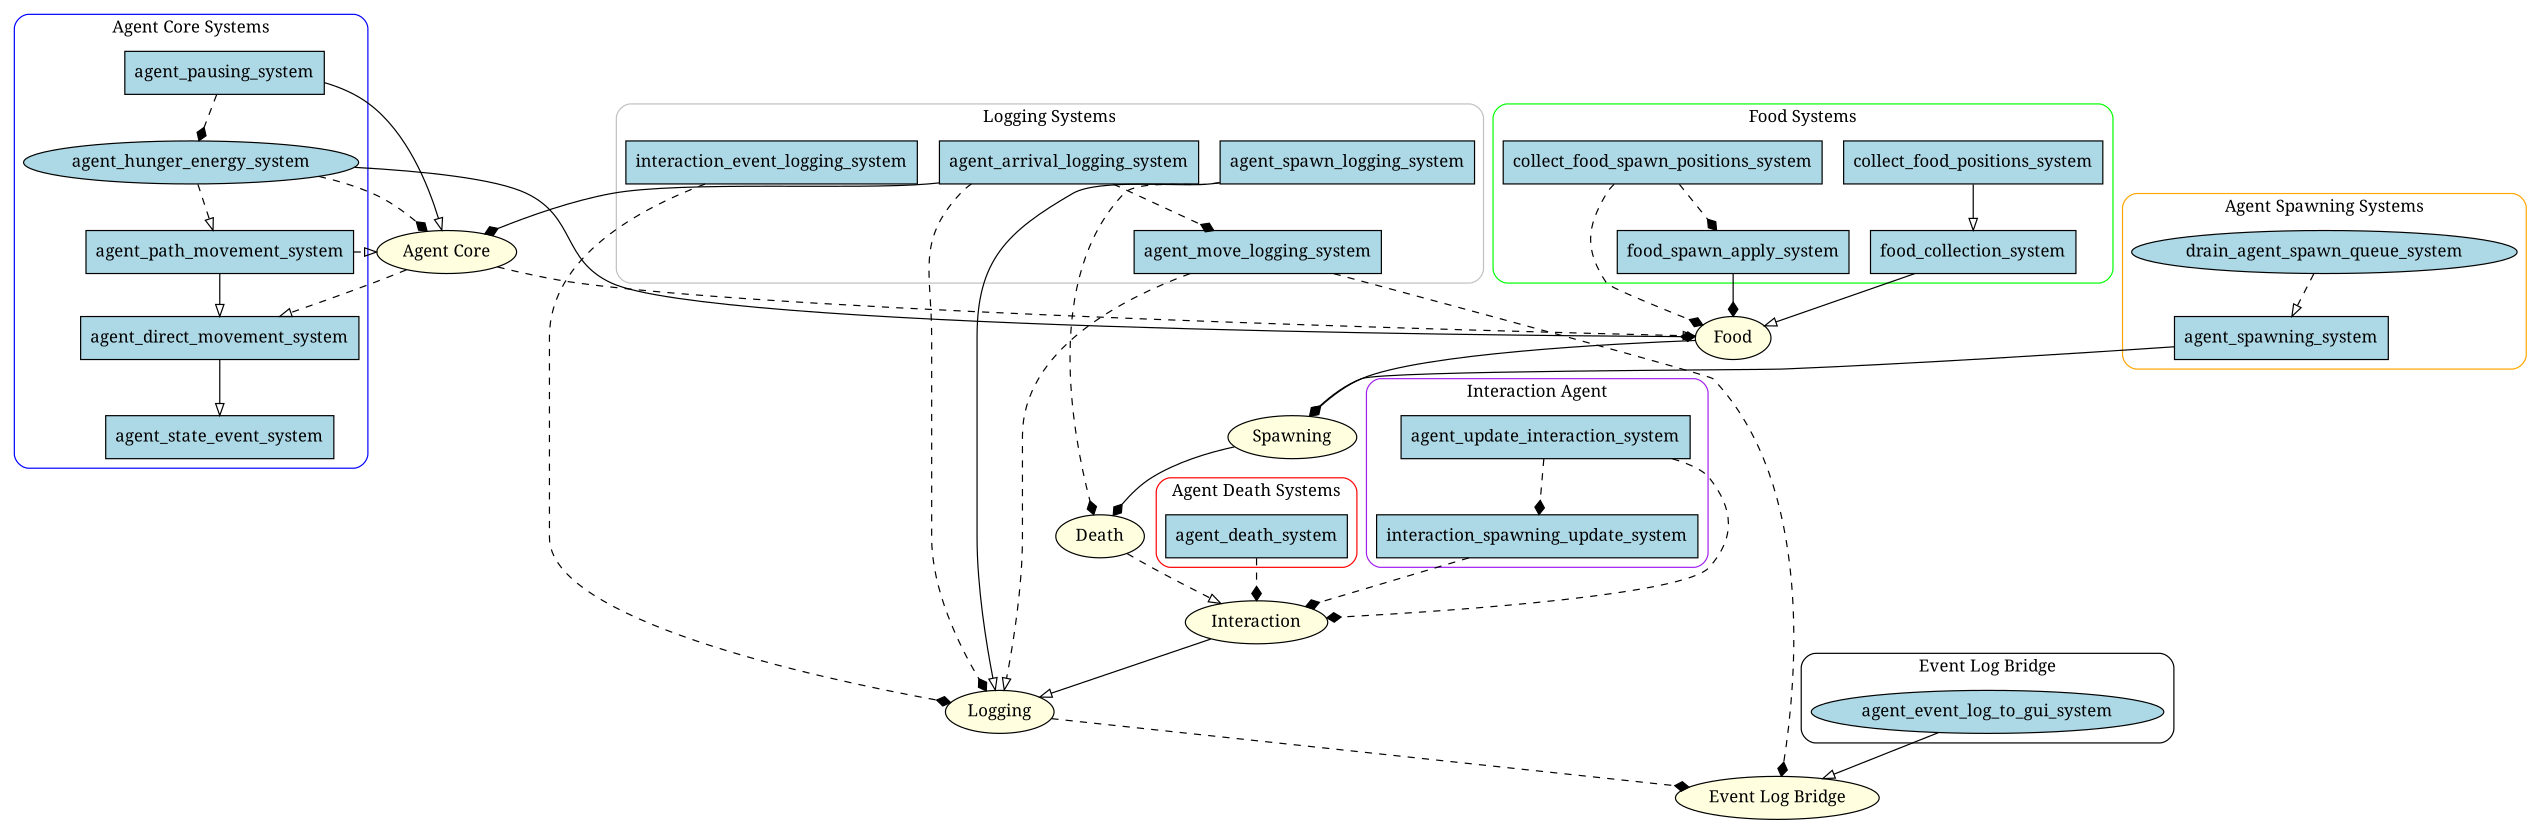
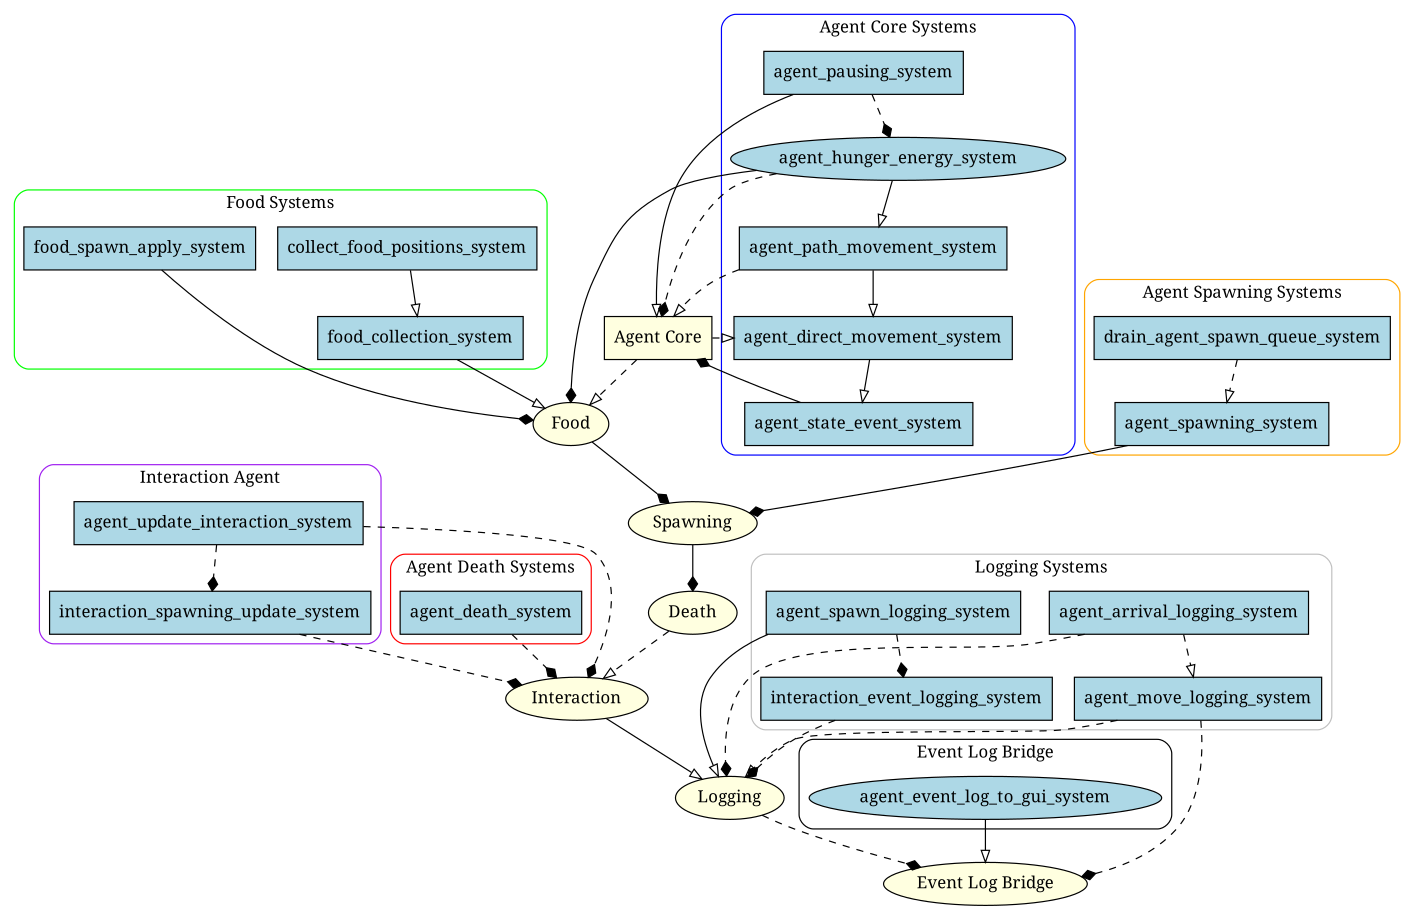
(1663, 162) -> none
(716, 187) -> (755, 385)
(204, 202) -> (887, 198)
(1157, 204) -> (1187, 650)
(447, 252) -> (658, 338)
(2324, 252) -> (1242, 338)
(1077, 293) -> (900, 655)
